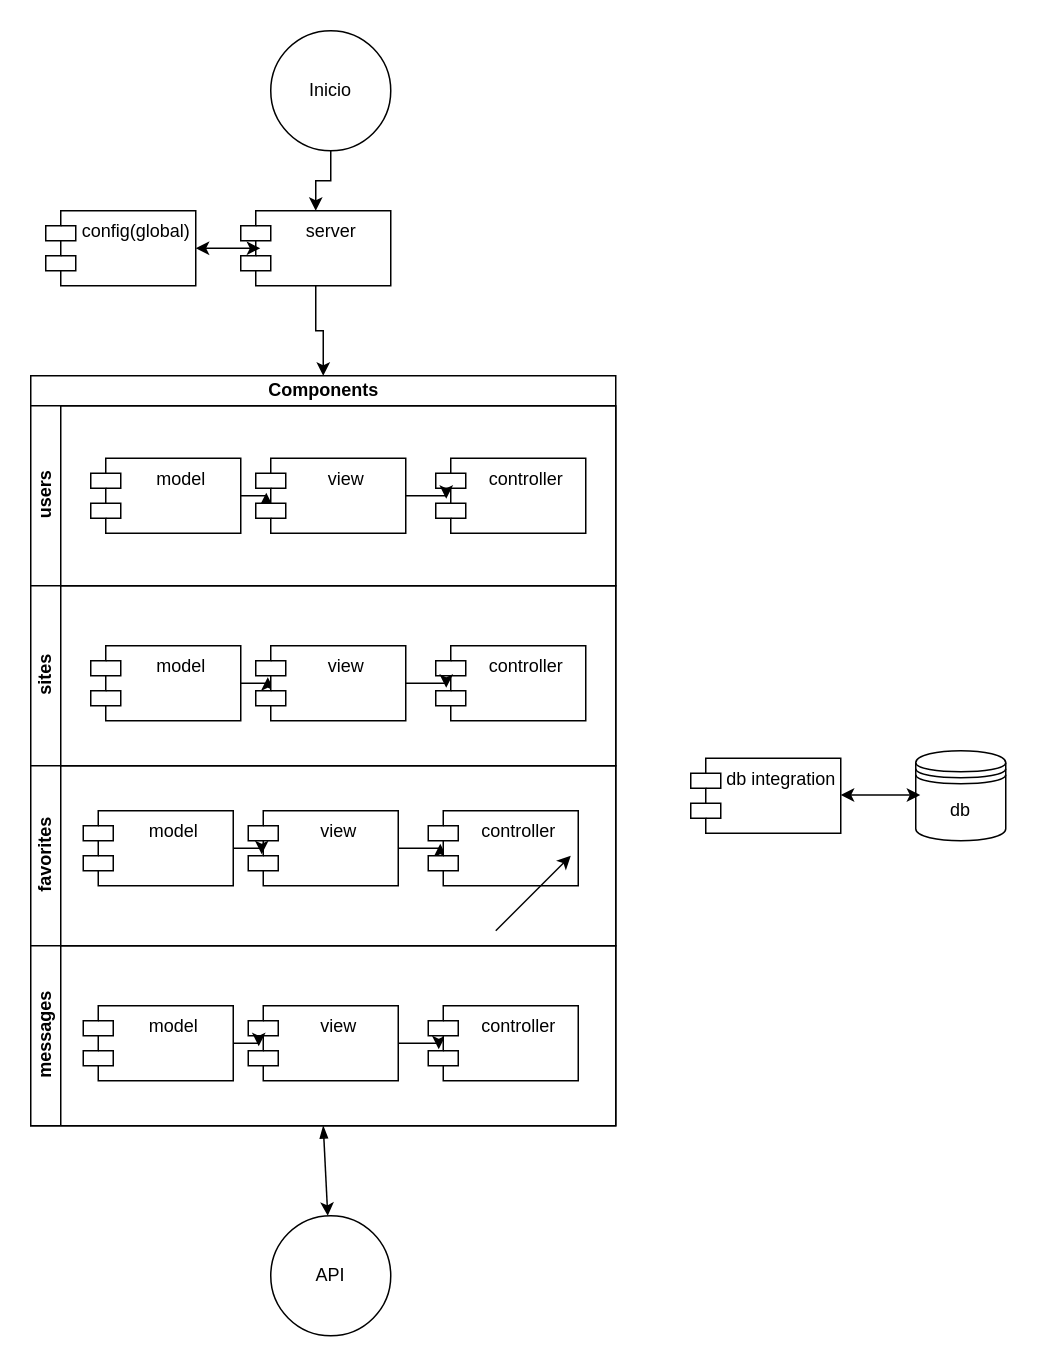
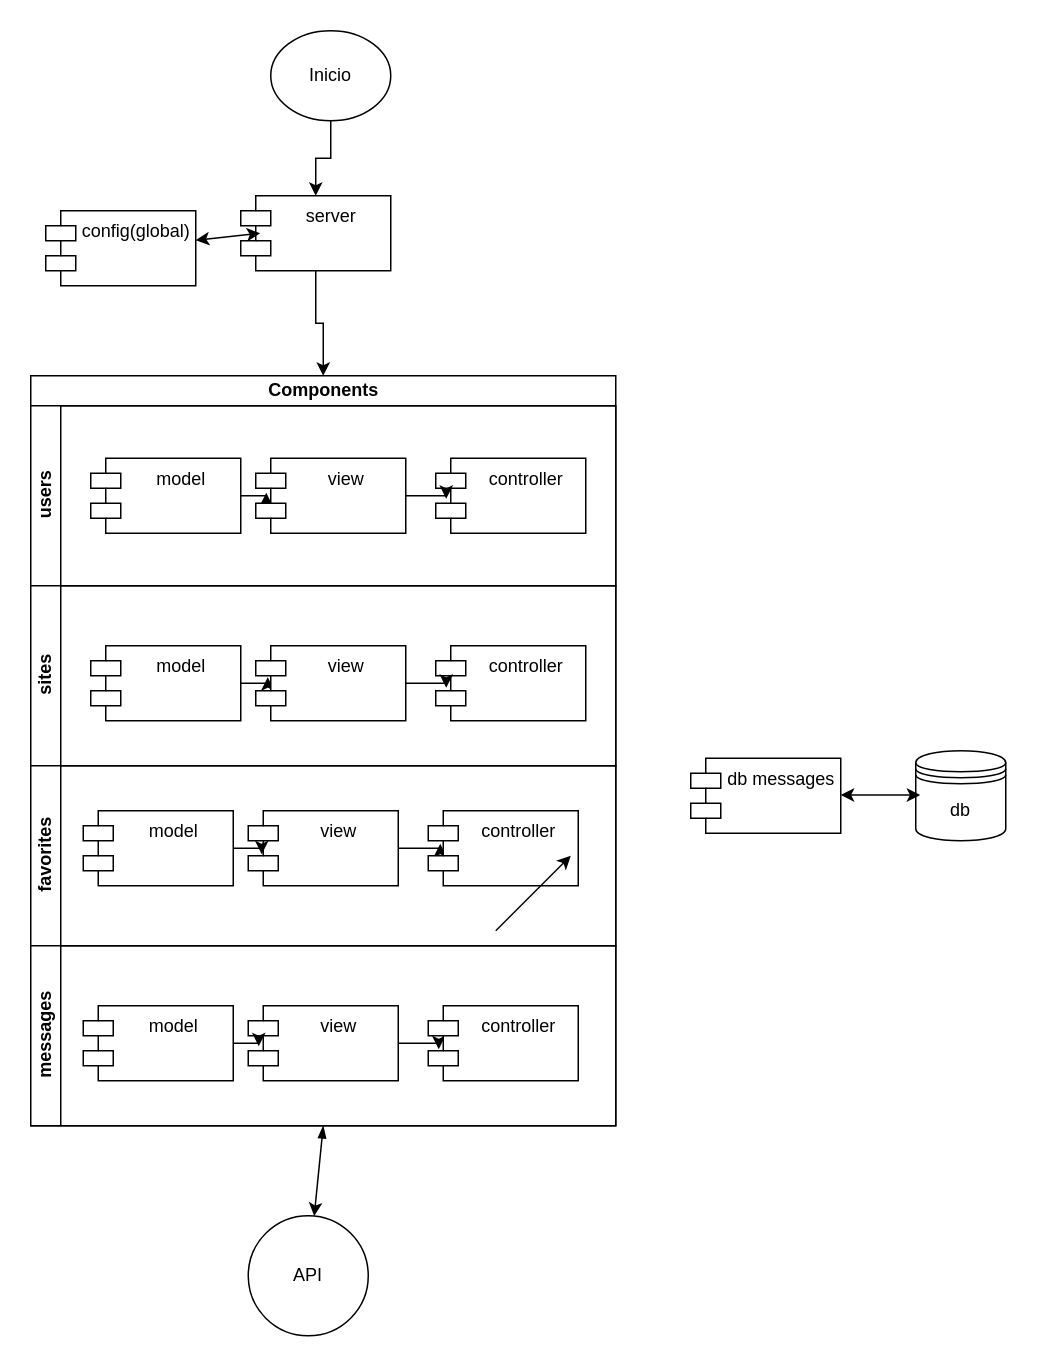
(331, 91) -> (331, 76)
(316, 248) -> (316, 233)
(782, 780) -> (782, 780)
(331, 1276) -> (308, 1276)
